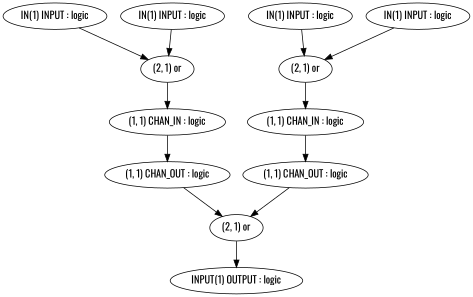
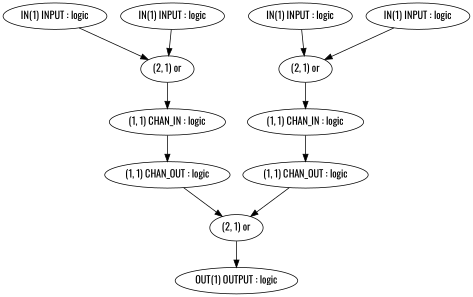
(236, 281) -> (236, 281)
